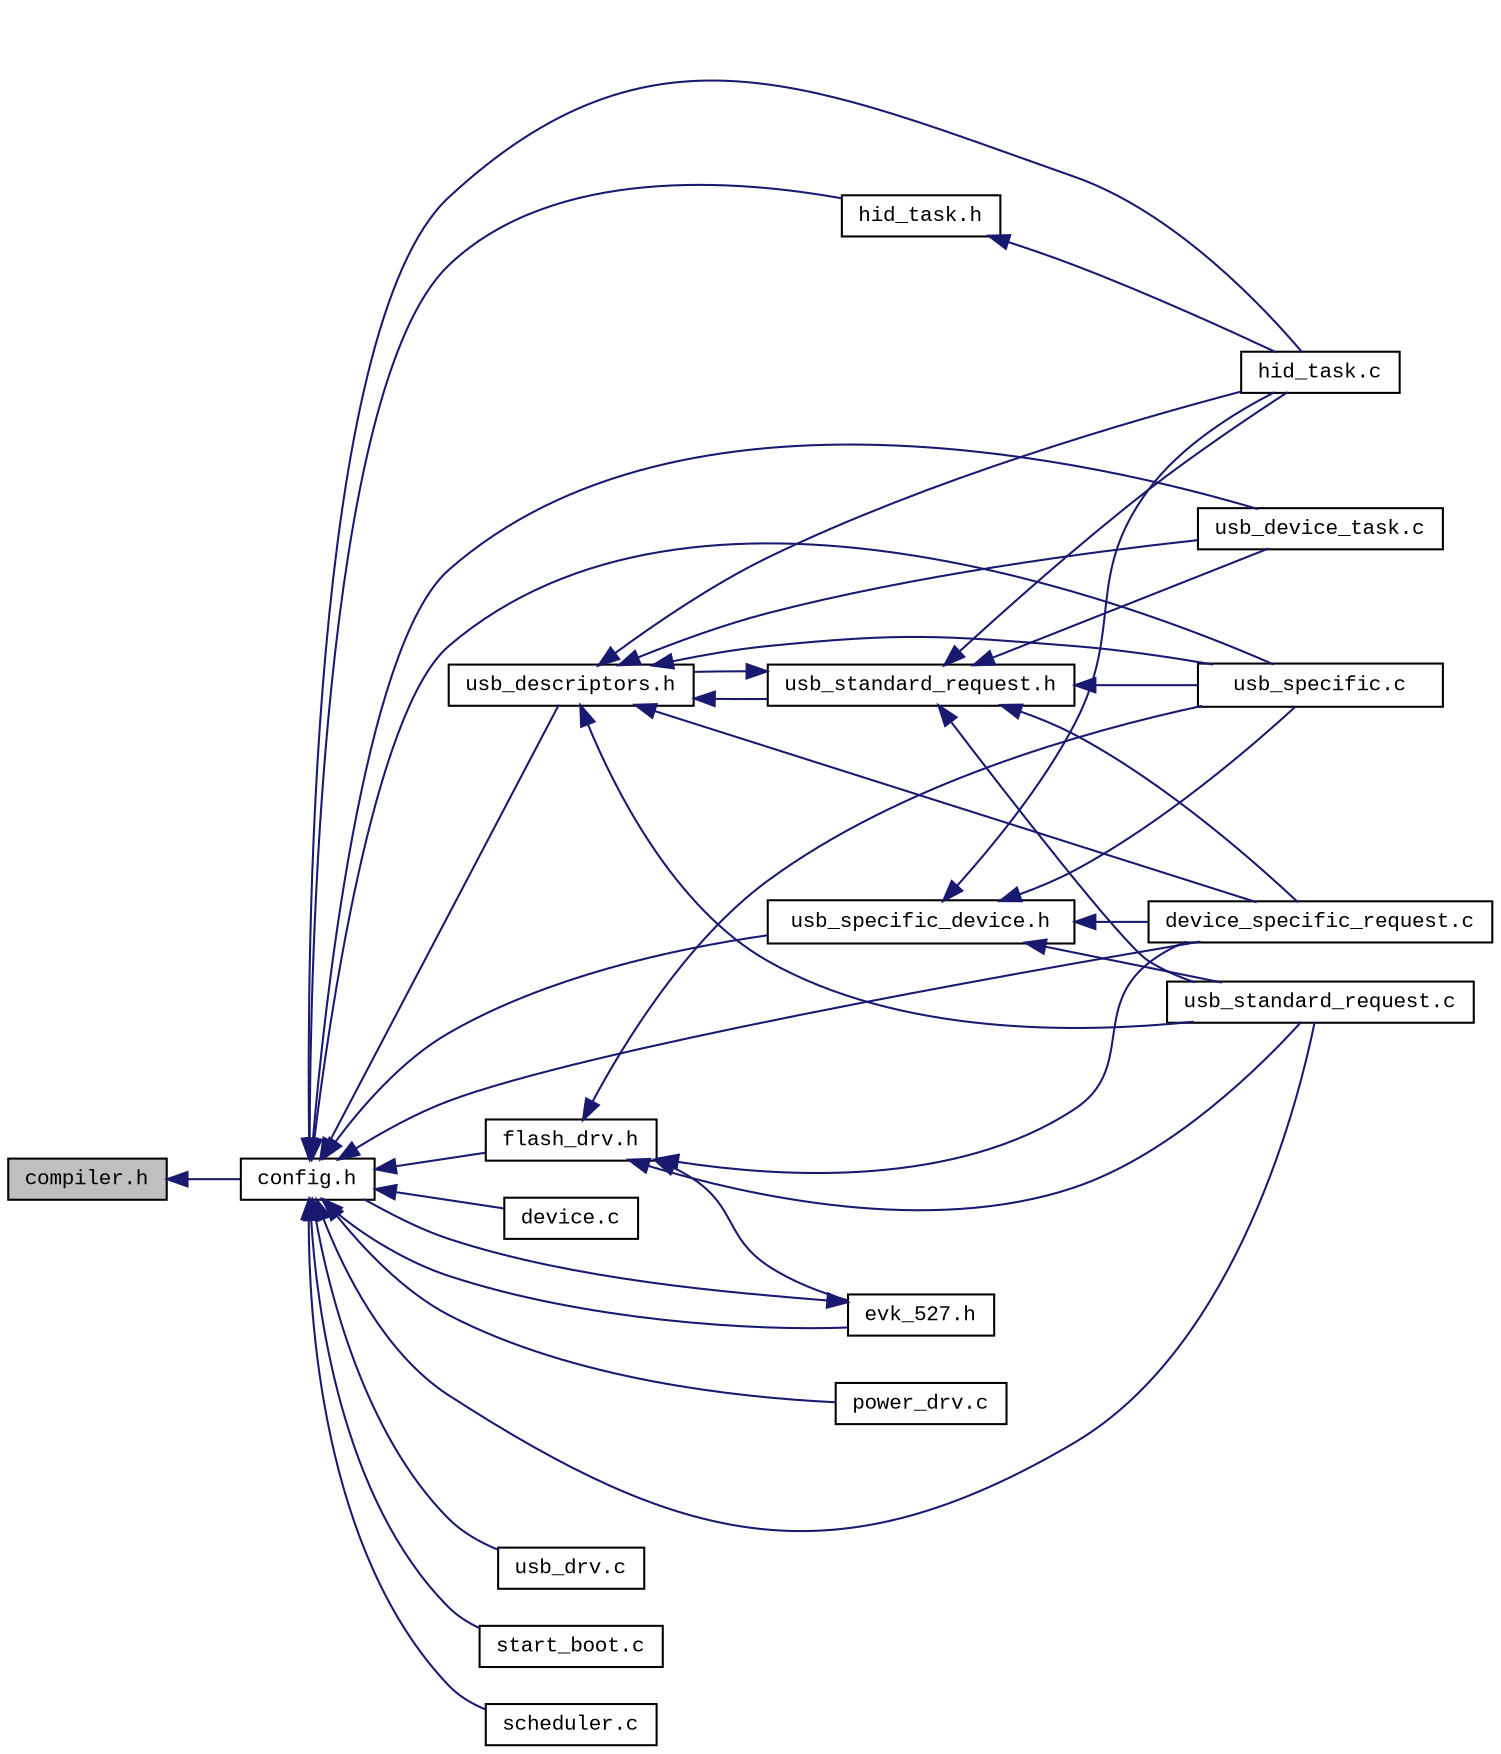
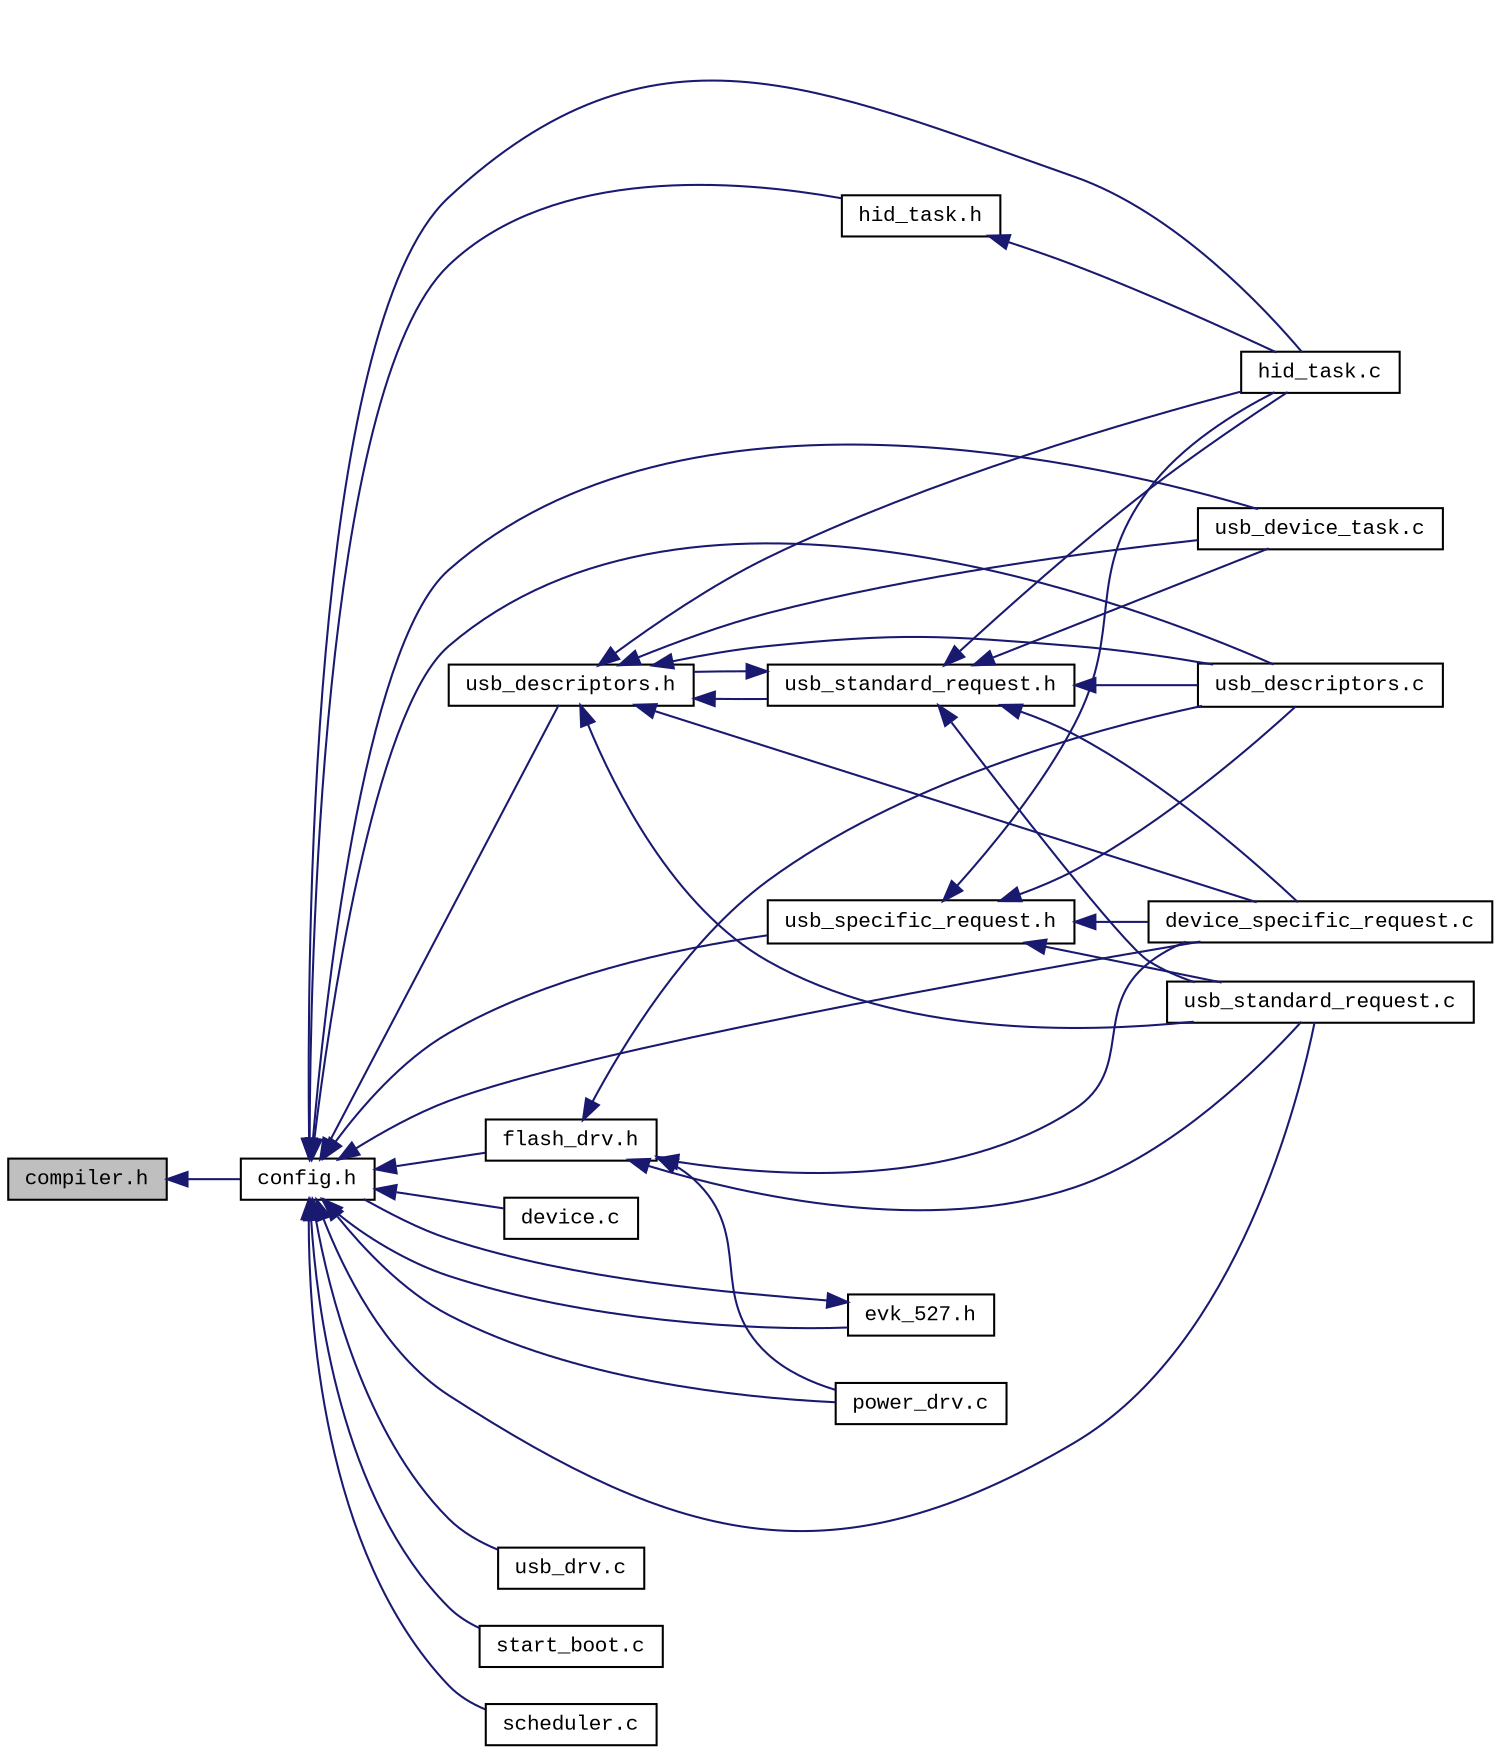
(1320, 685) -> (1320, 685)
(921, 922) -> (921, 922)
(749, 1249) -> (732, 1279)
